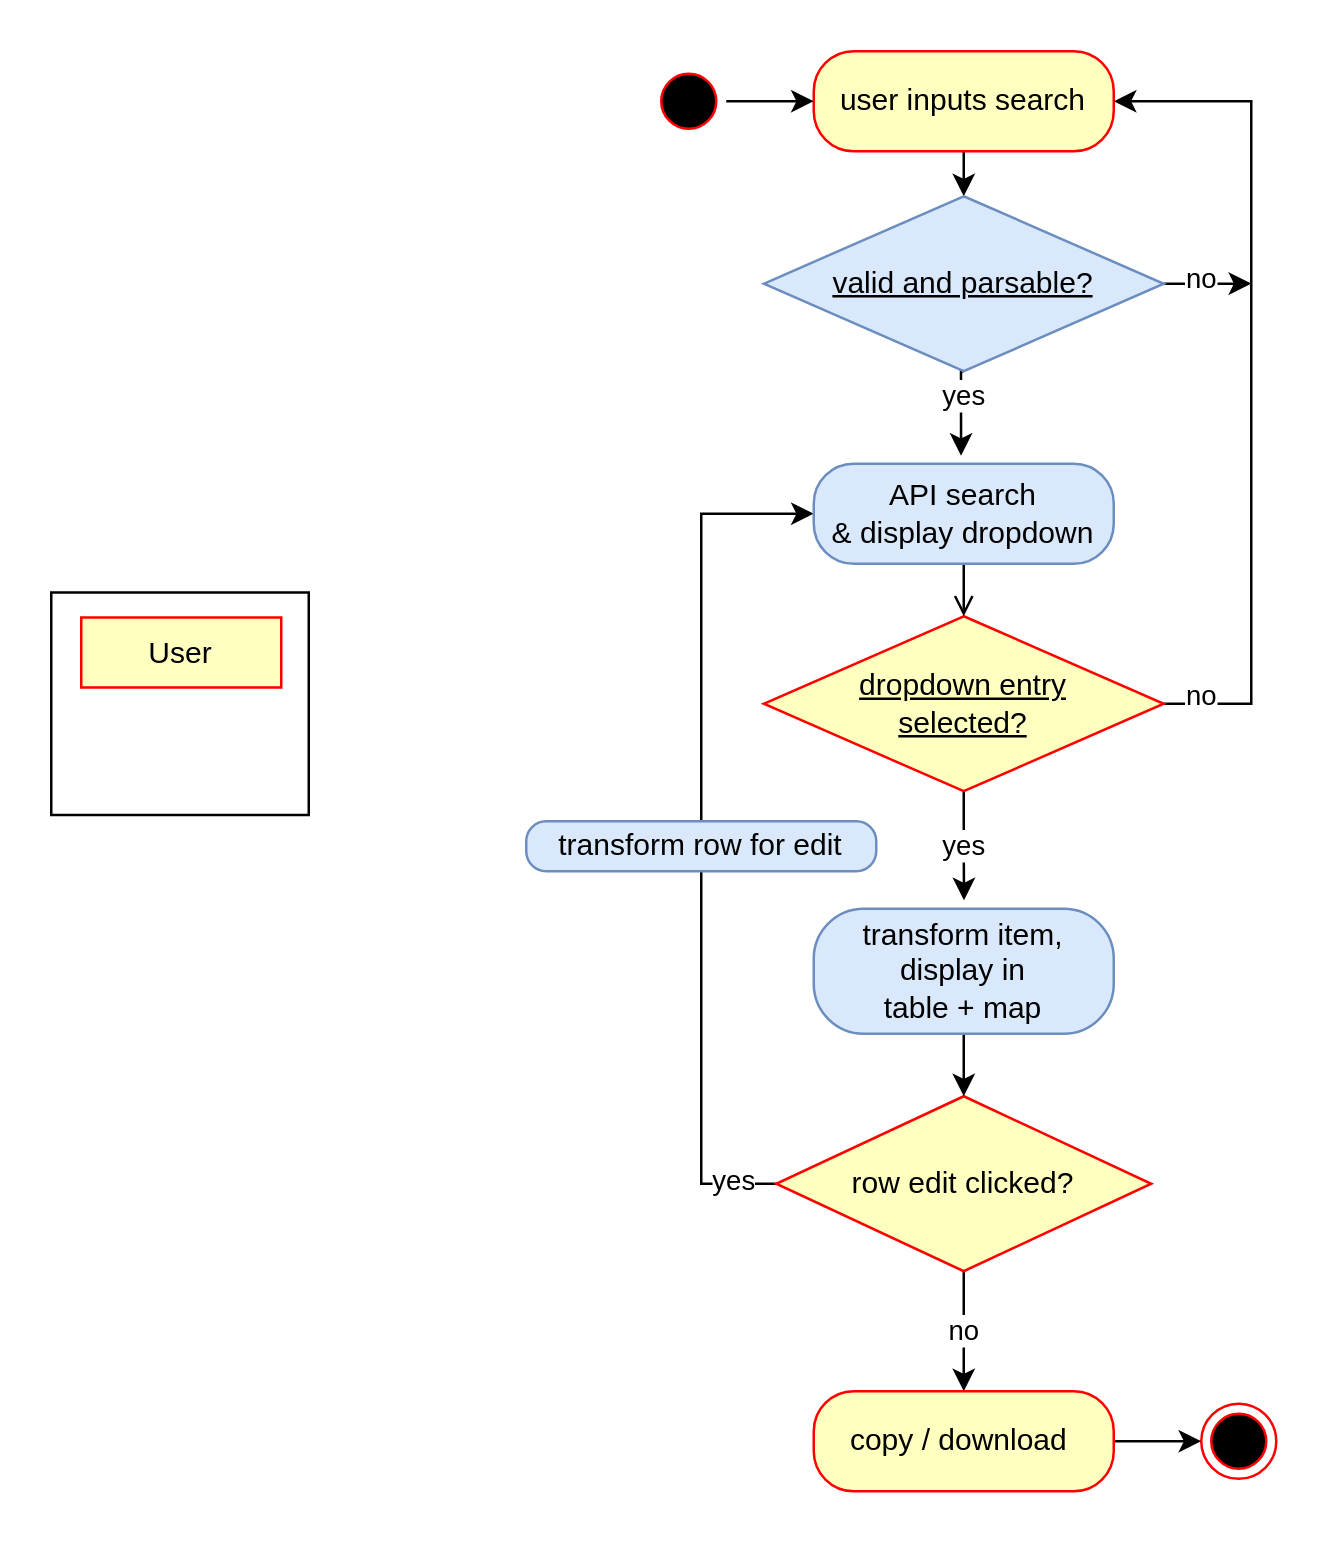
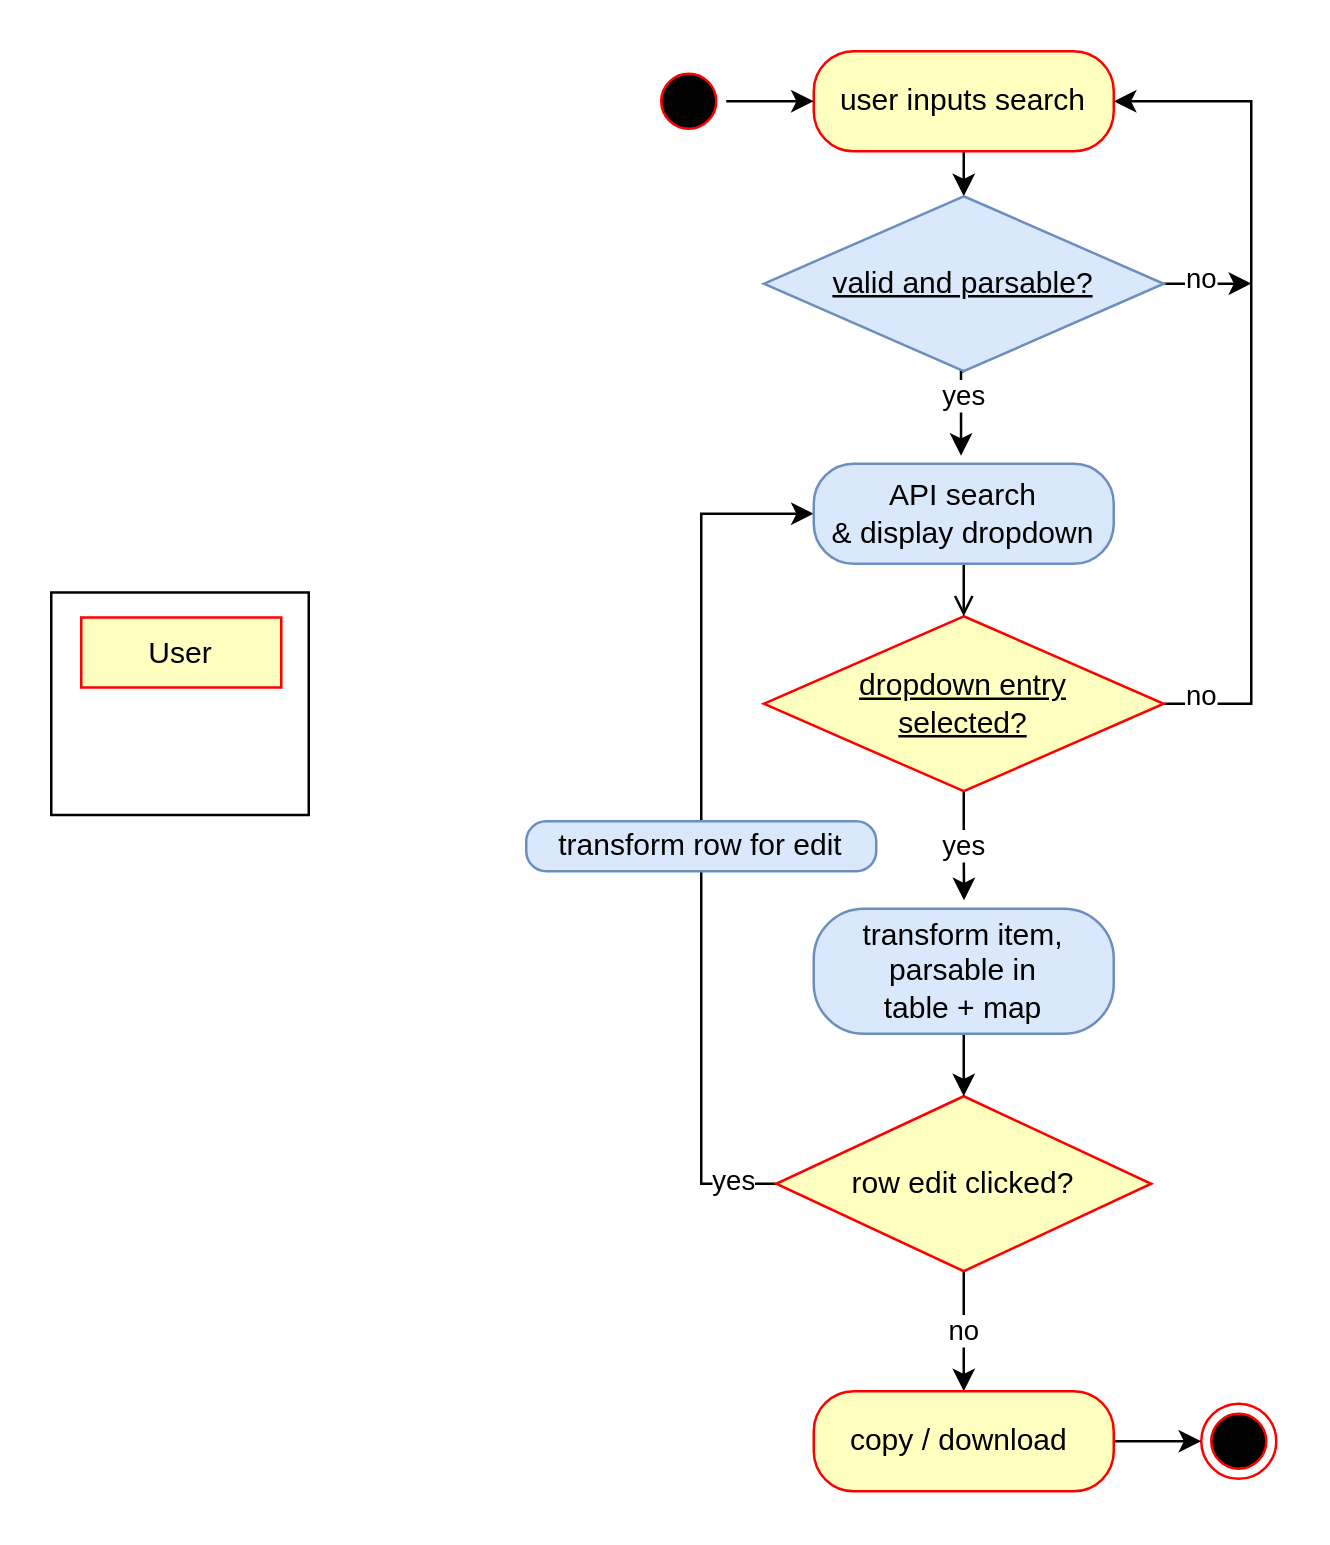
(964, 971) -> (964, 971)
